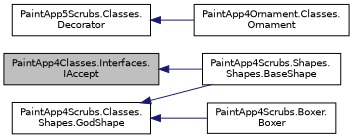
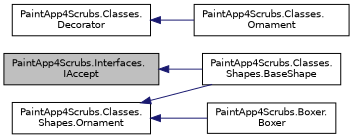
(81, 20) -> (81, 20)
(272, 20) -> (272, 20)
(81, 69) -> (81, 69)
(272, 69) -> (272, 69)
(81, 118) -> (81, 118)
